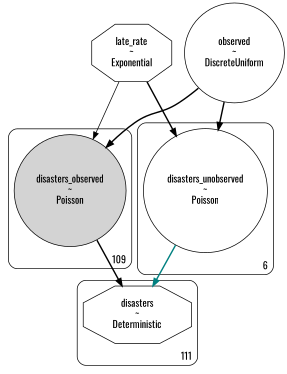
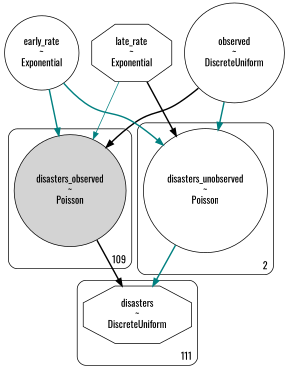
none -> (42, 53)
(108, 107) -> (108, 107)
(222, 112) -> (222, 112)
(265, 267) -> (265, 267)
(137, 315) -> (137, 315)
